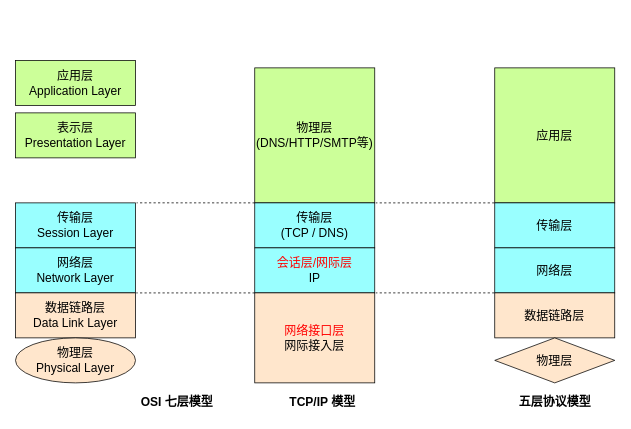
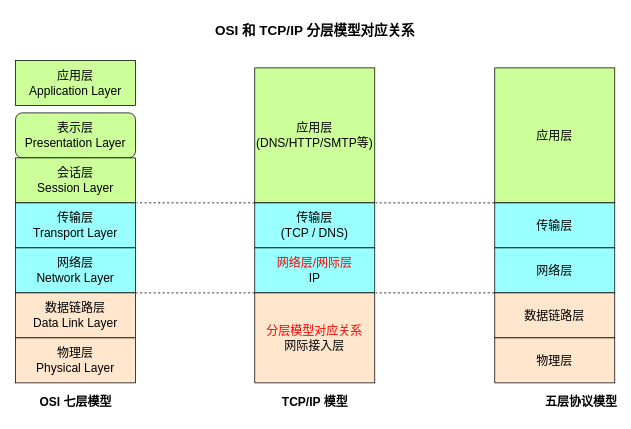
none -> (315, 30)
(75, 135) -> (75, 135)
(315, 135) -> (315, 135)
none -> (75, 180)
(75, 225) -> (75, 225)
(315, 270) -> (315, 270)
(315, 338) -> (315, 338)
(75, 360) -> (75, 360)
(555, 360) -> (555, 360)
(177, 402) -> (75, 402)
(322, 402) -> (315, 402)
(555, 402) -> (581, 402)
